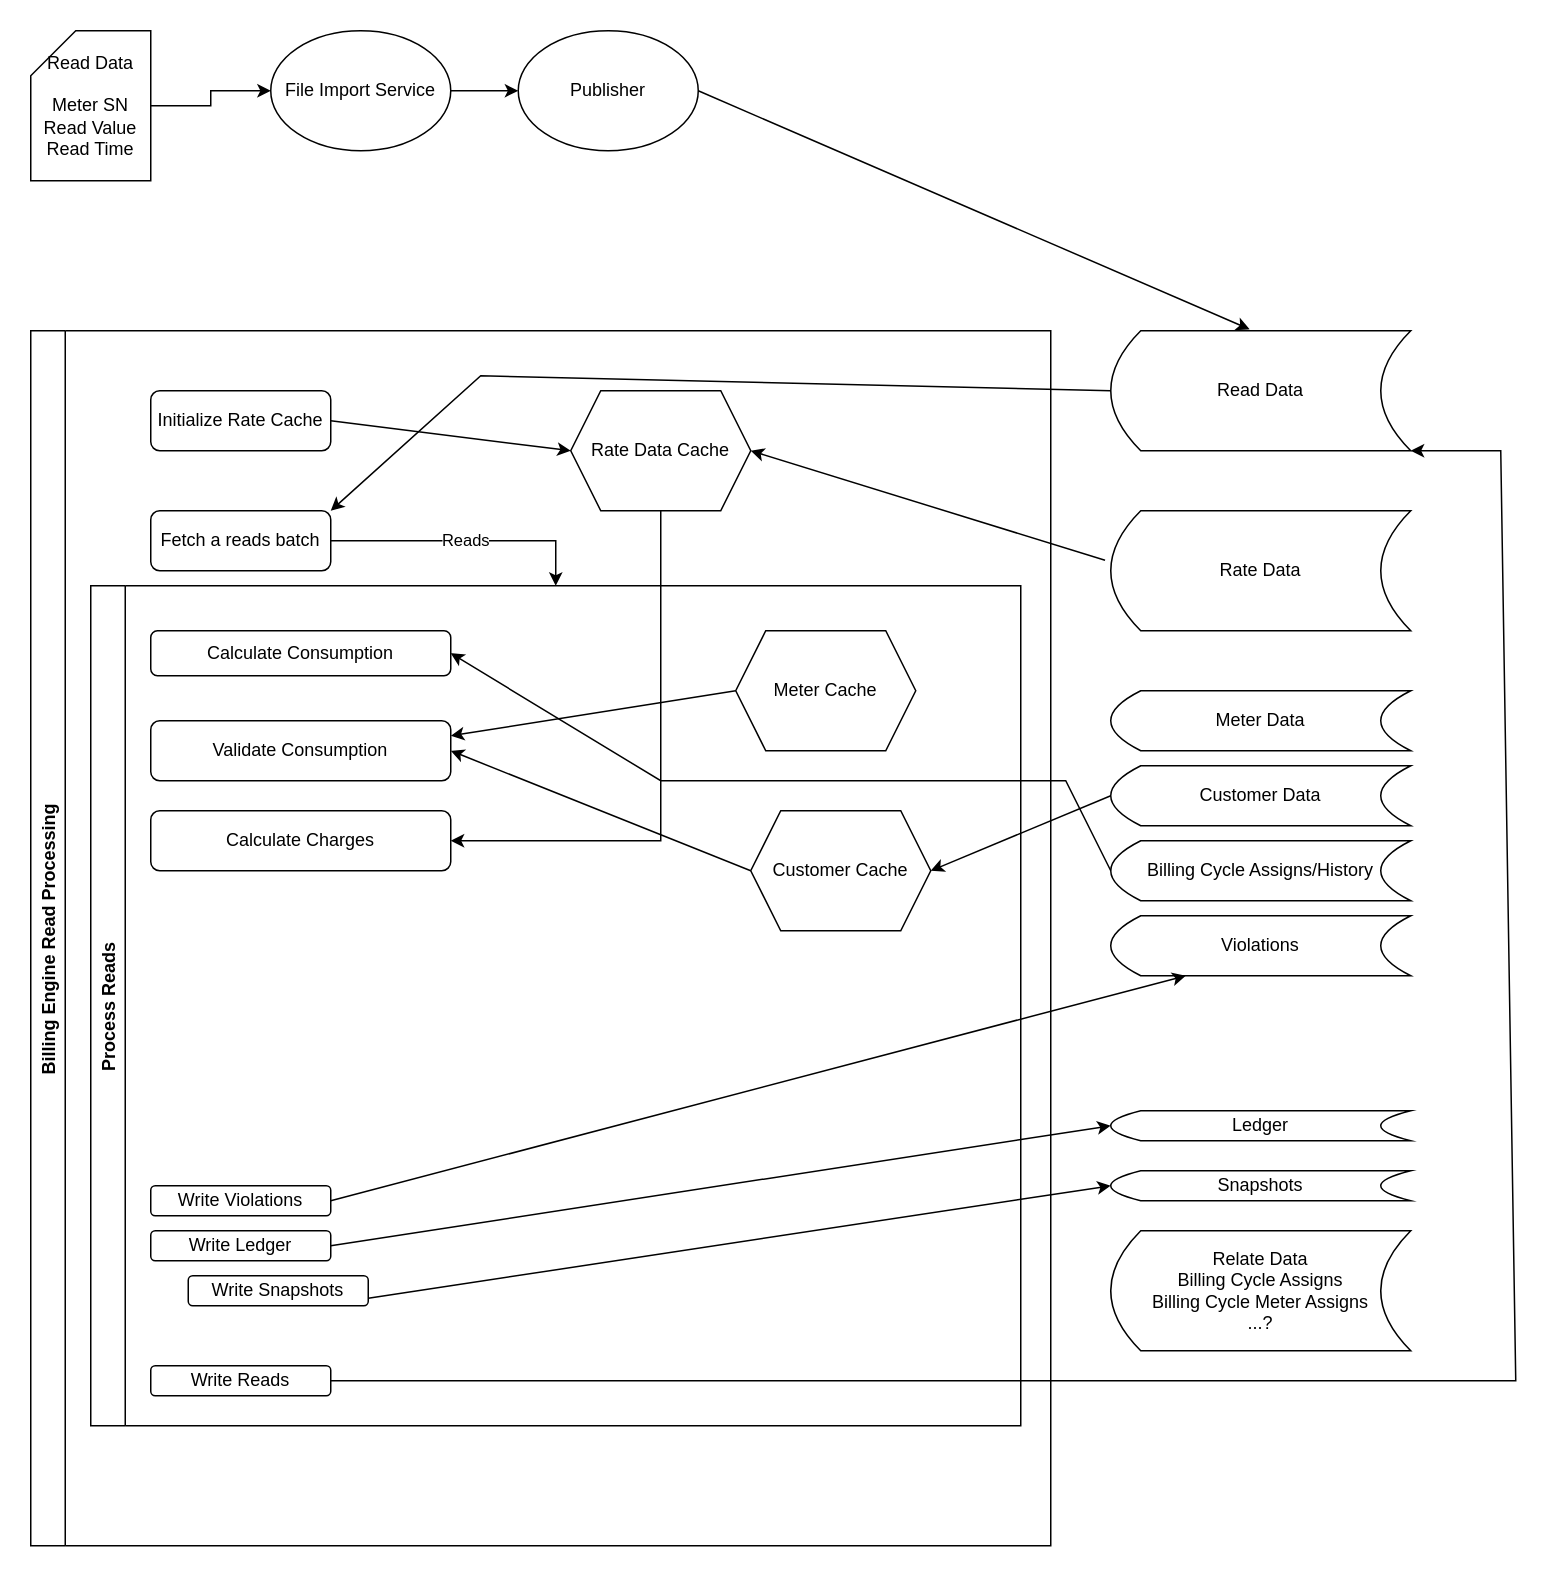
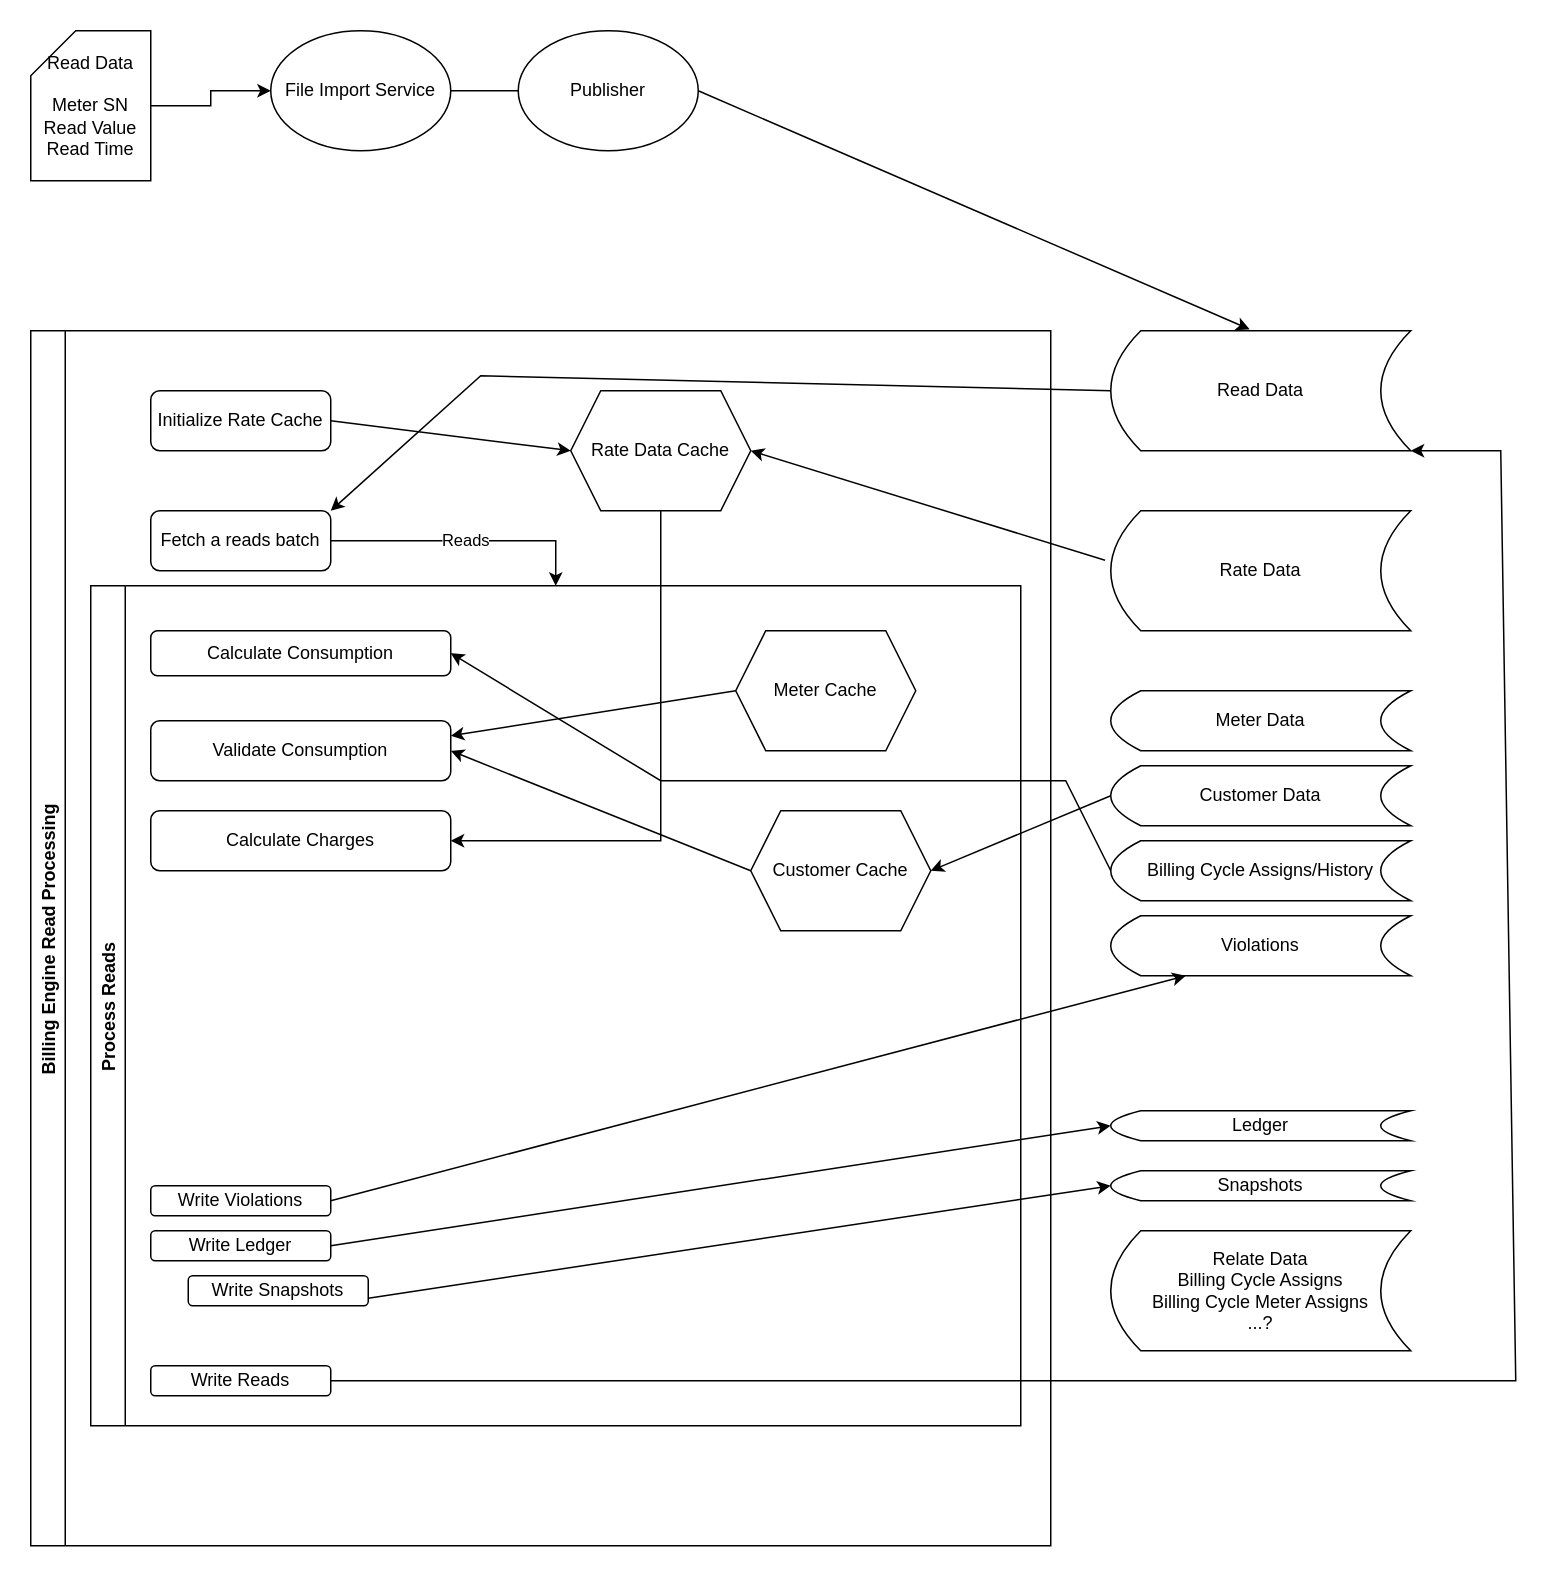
(507, 91) -> (511, 91)
